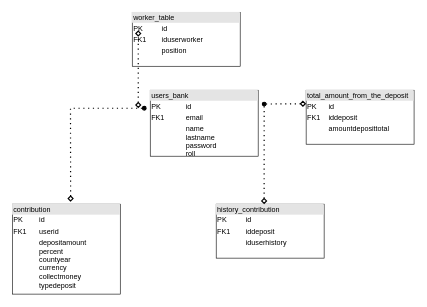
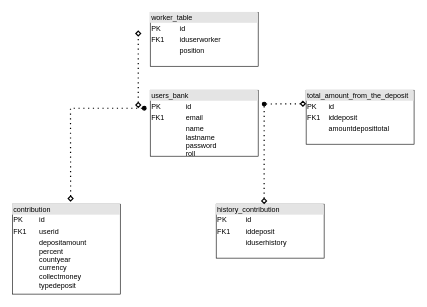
(186, 39) -> (204, 39)
